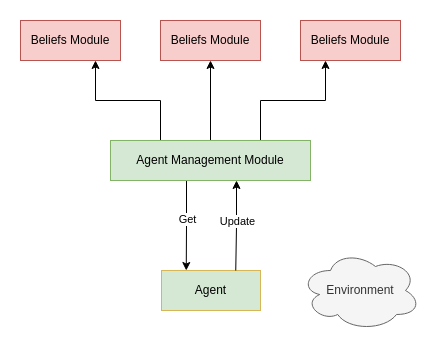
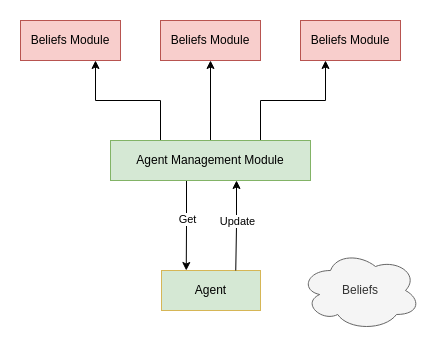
(361, 291) -> (361, 291)
